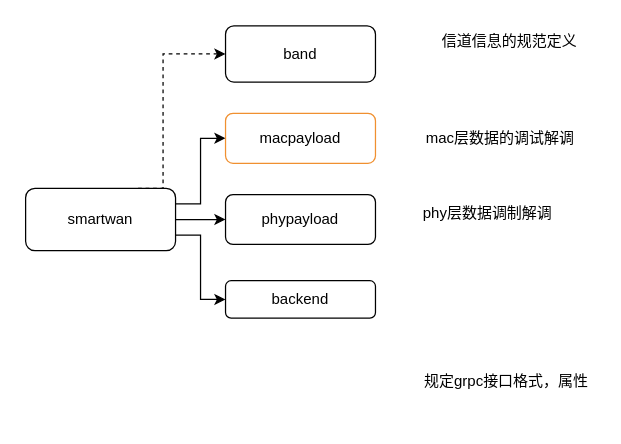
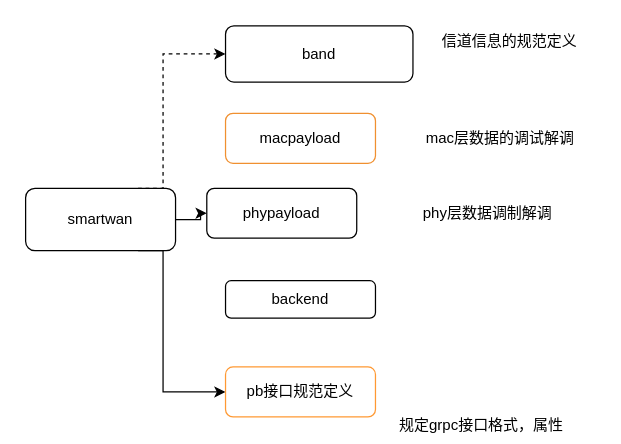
(301, 54) -> (319, 54)
(201, 175) -> none
(301, 219) -> (282, 213)
(201, 263) -> none
none -> (163, 347)
(507, 381) -> (482, 425)
none -> (301, 392)
